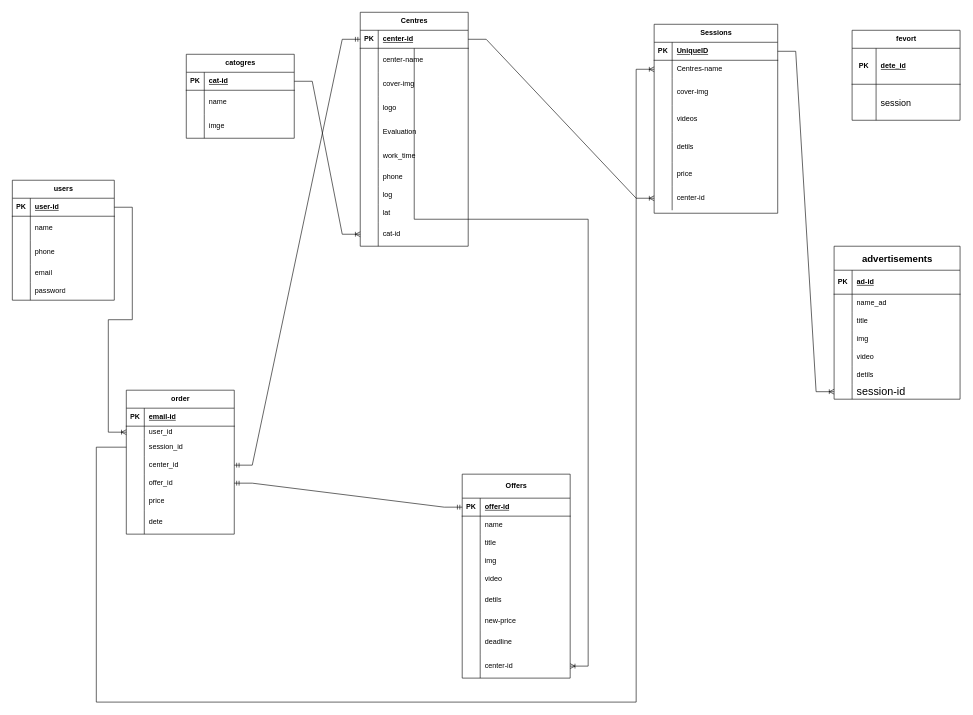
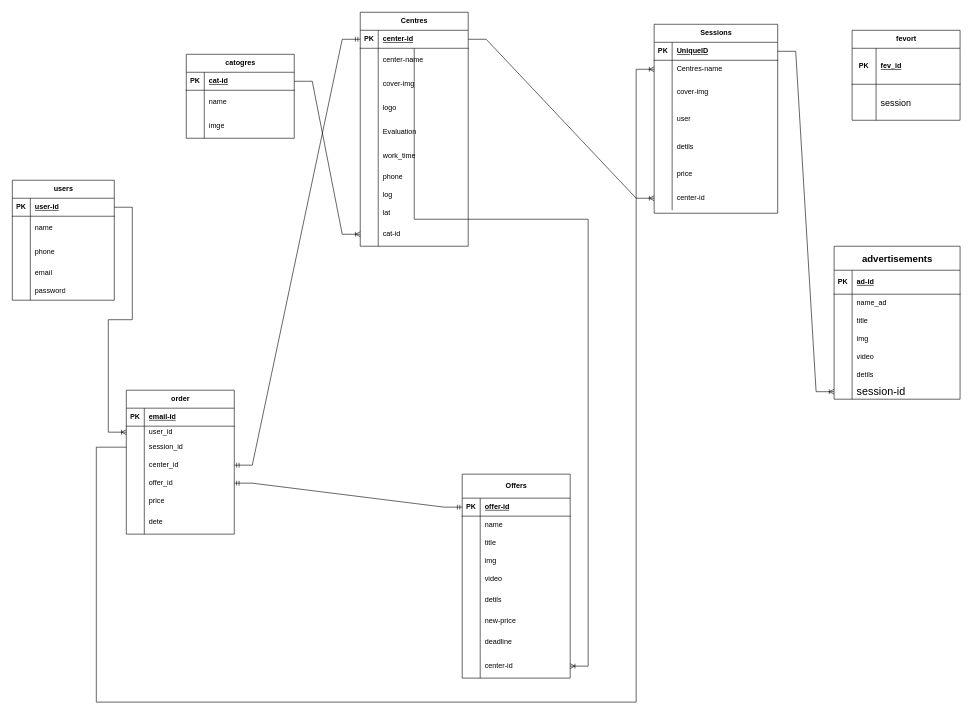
(894, 66) -> (892, 66)
(688, 119) -> (685, 119)
